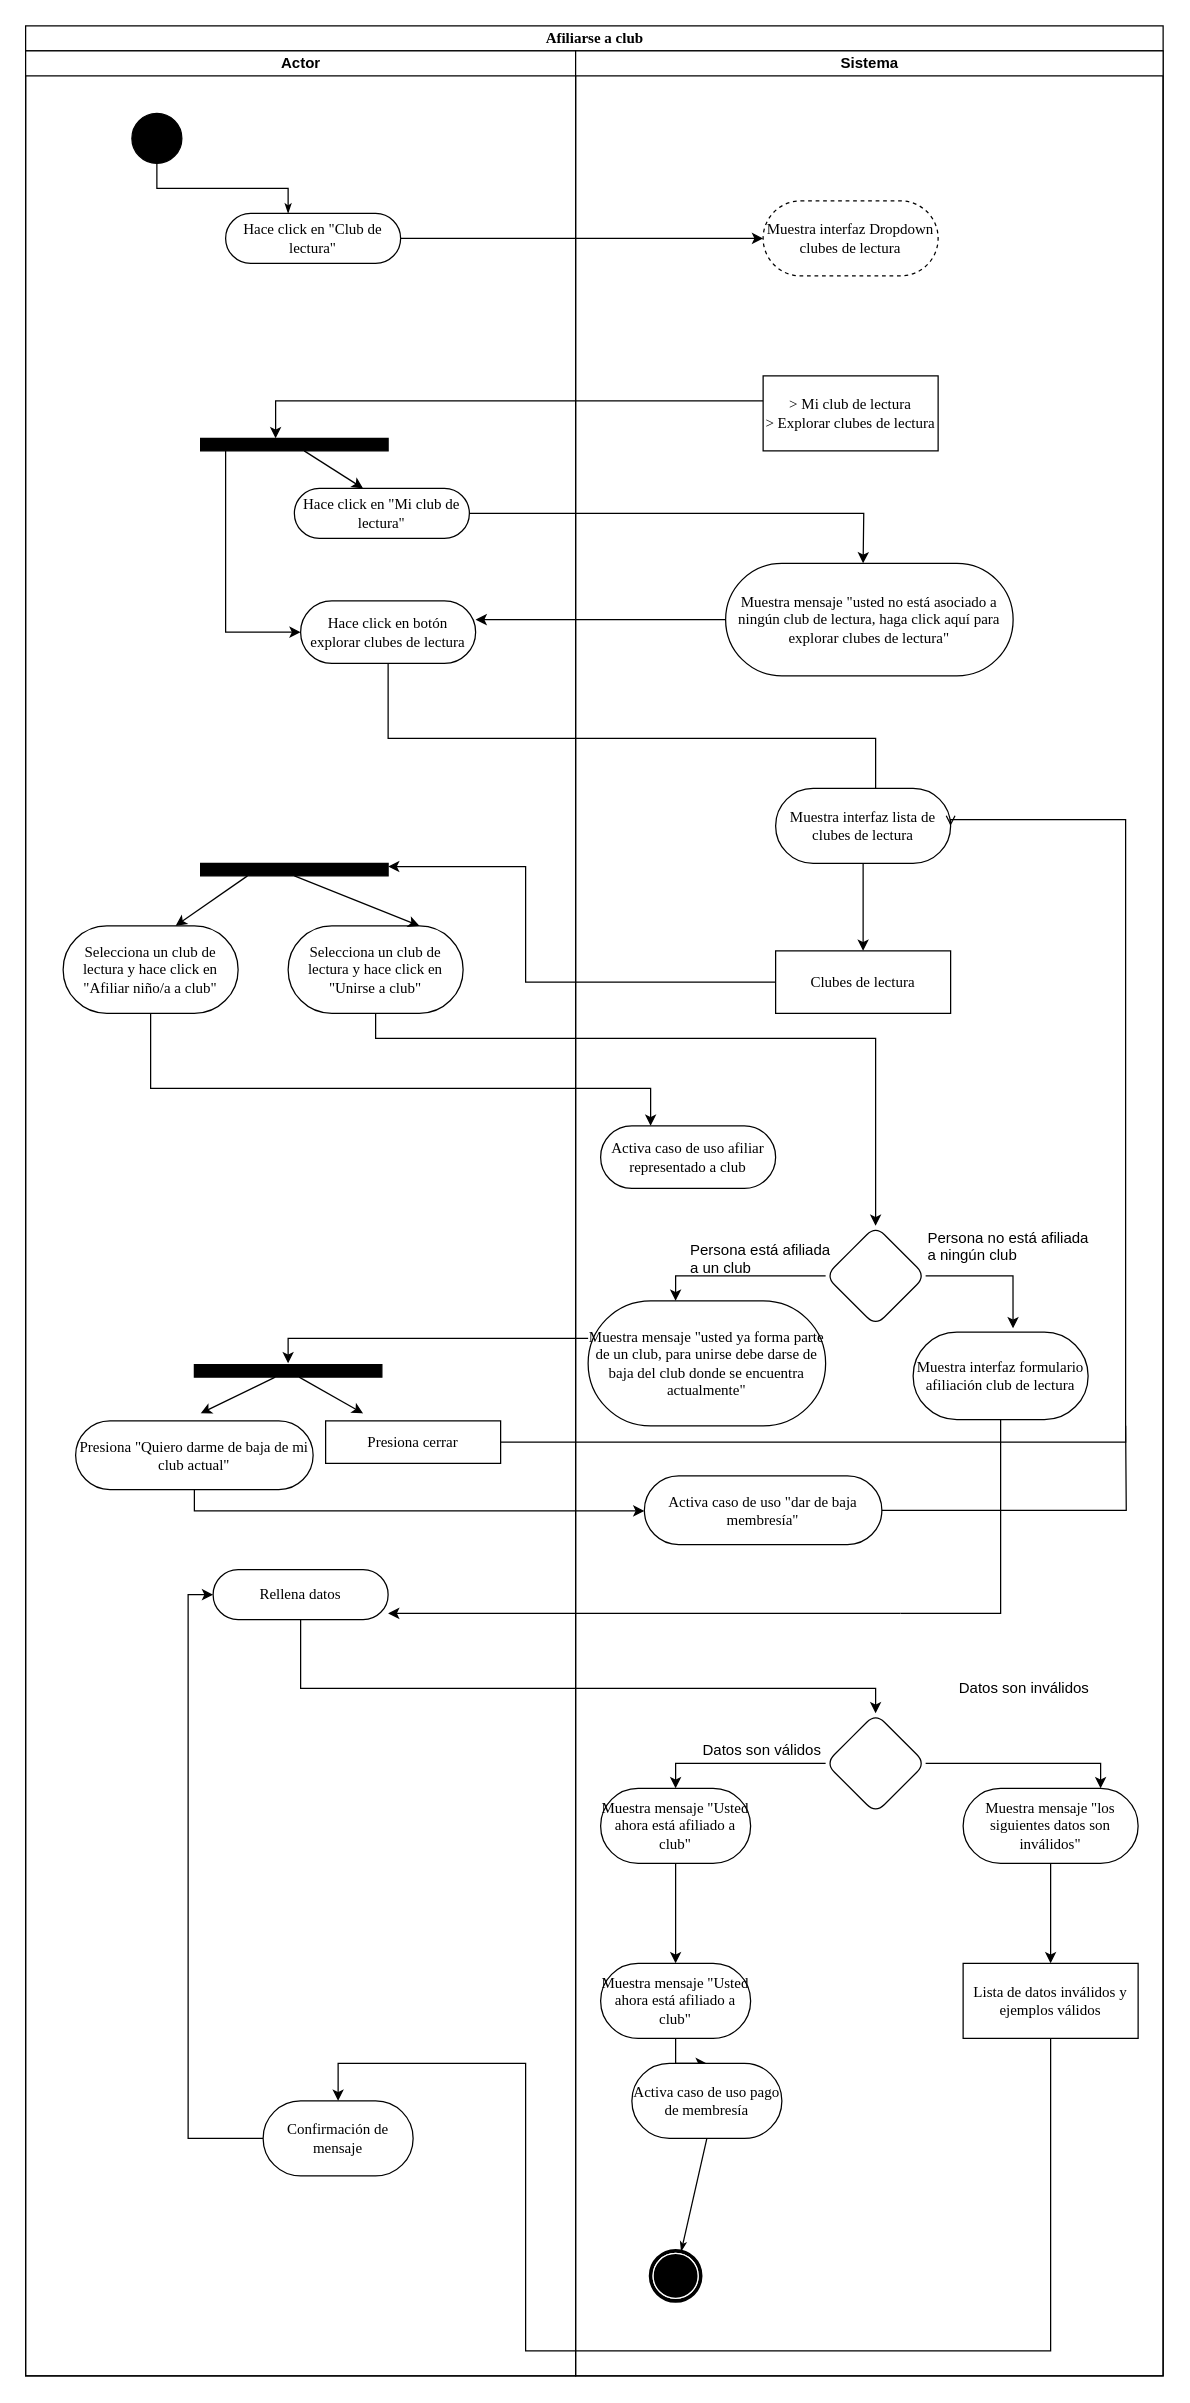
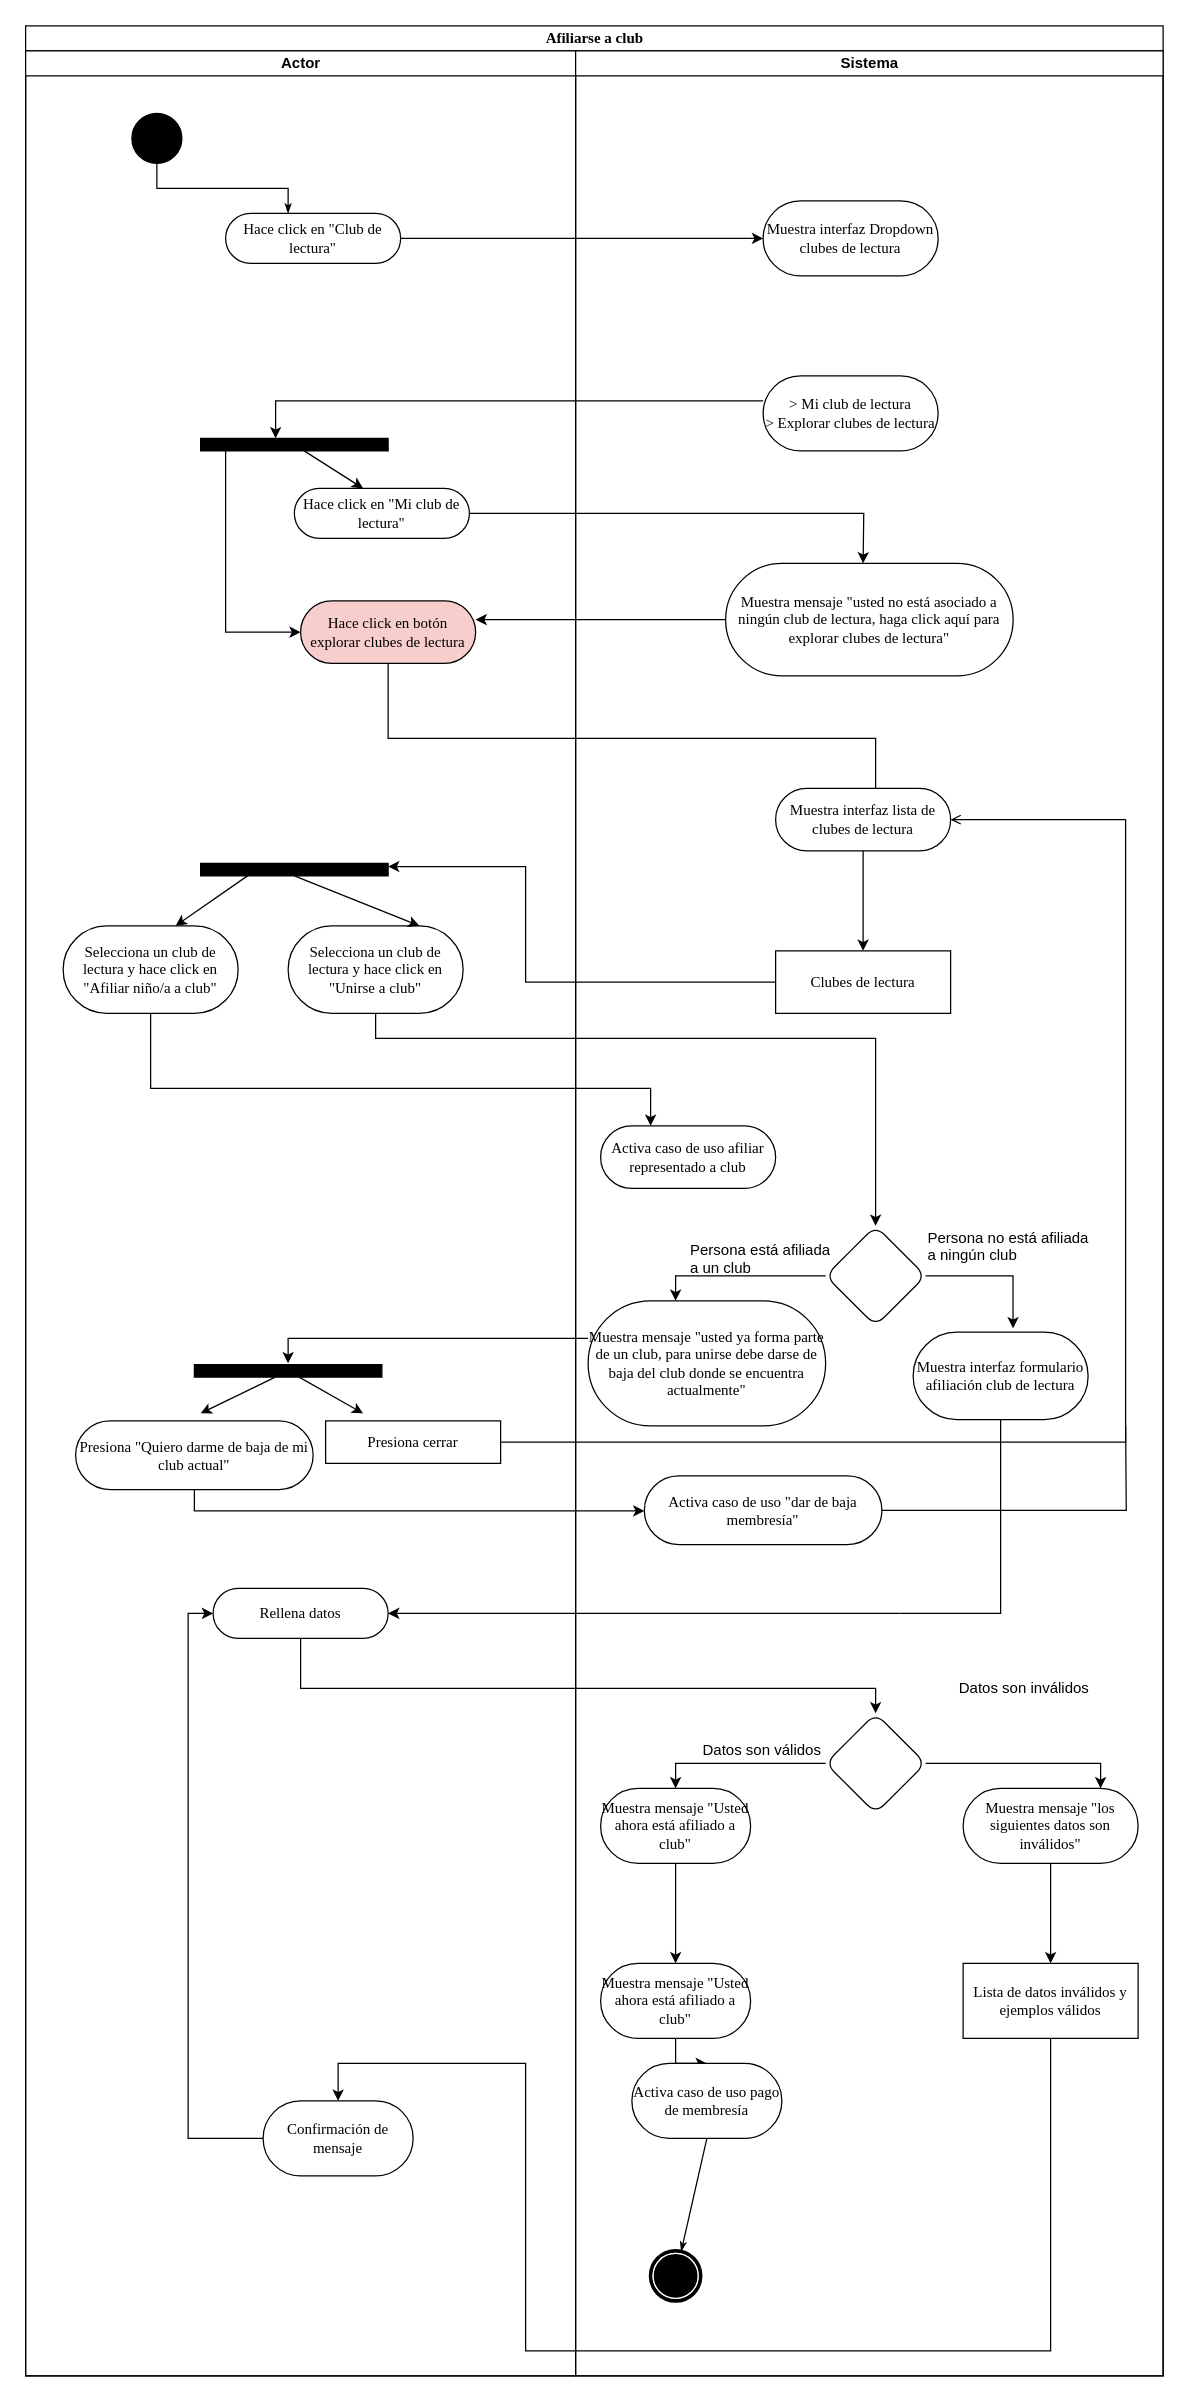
(851, 238) -> (851, 238)
(851, 413) -> (851, 413)
(388, 632) -> (388, 632)
(863, 826) -> (863, 819)
(301, 1594) -> (301, 1613)
